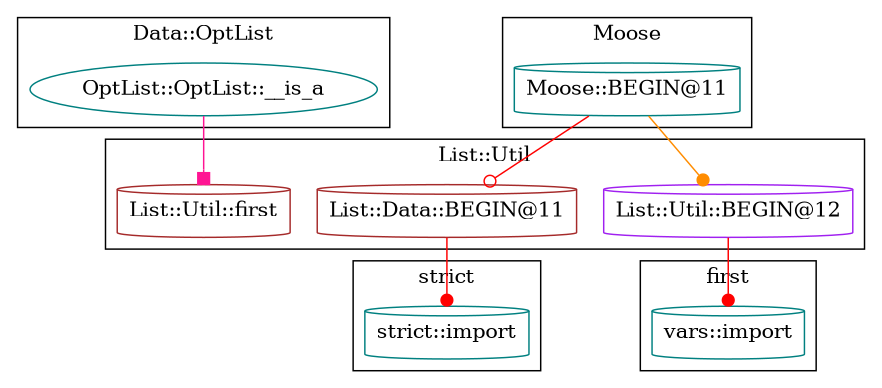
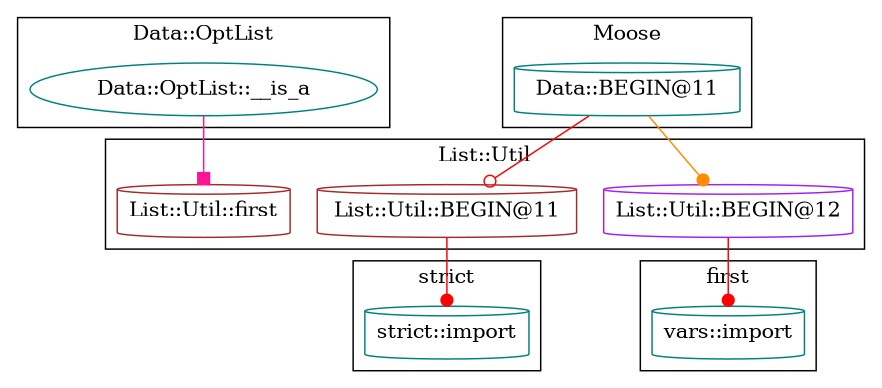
(204, 89) -> (204, 89)
(627, 89) -> (627, 89)
(447, 211) -> (447, 211)
